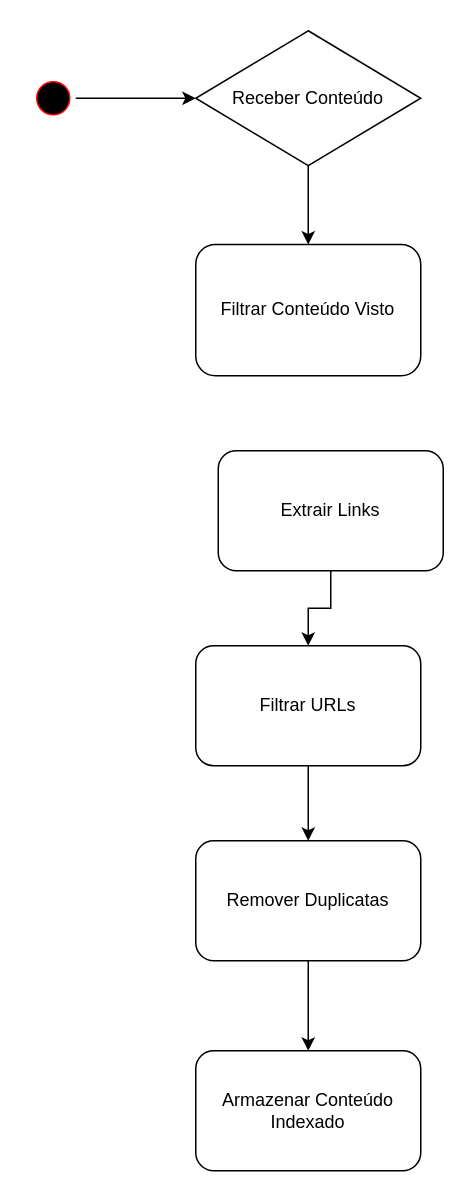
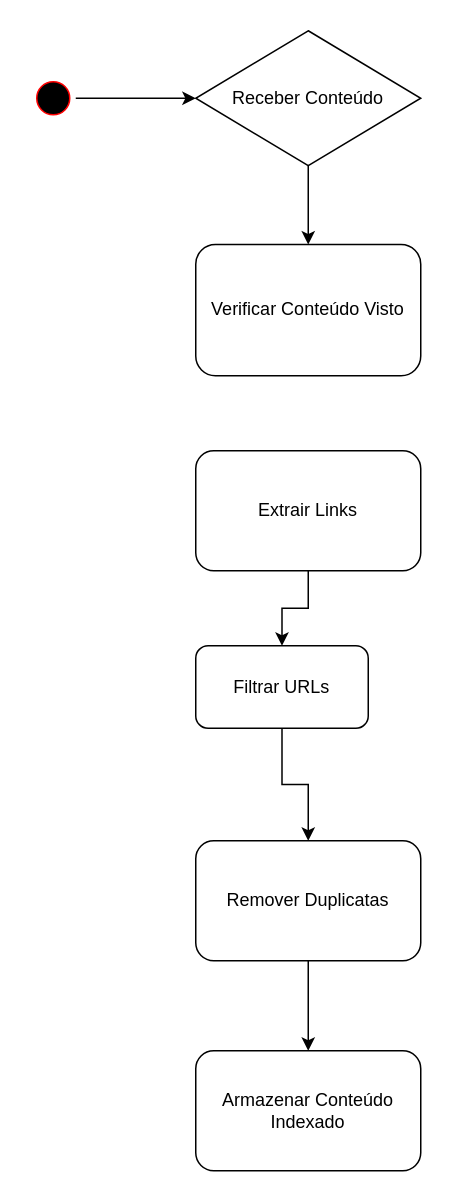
(308, 310) -> (308, 310)
(331, 511) -> (308, 511)
(308, 706) -> (282, 687)
